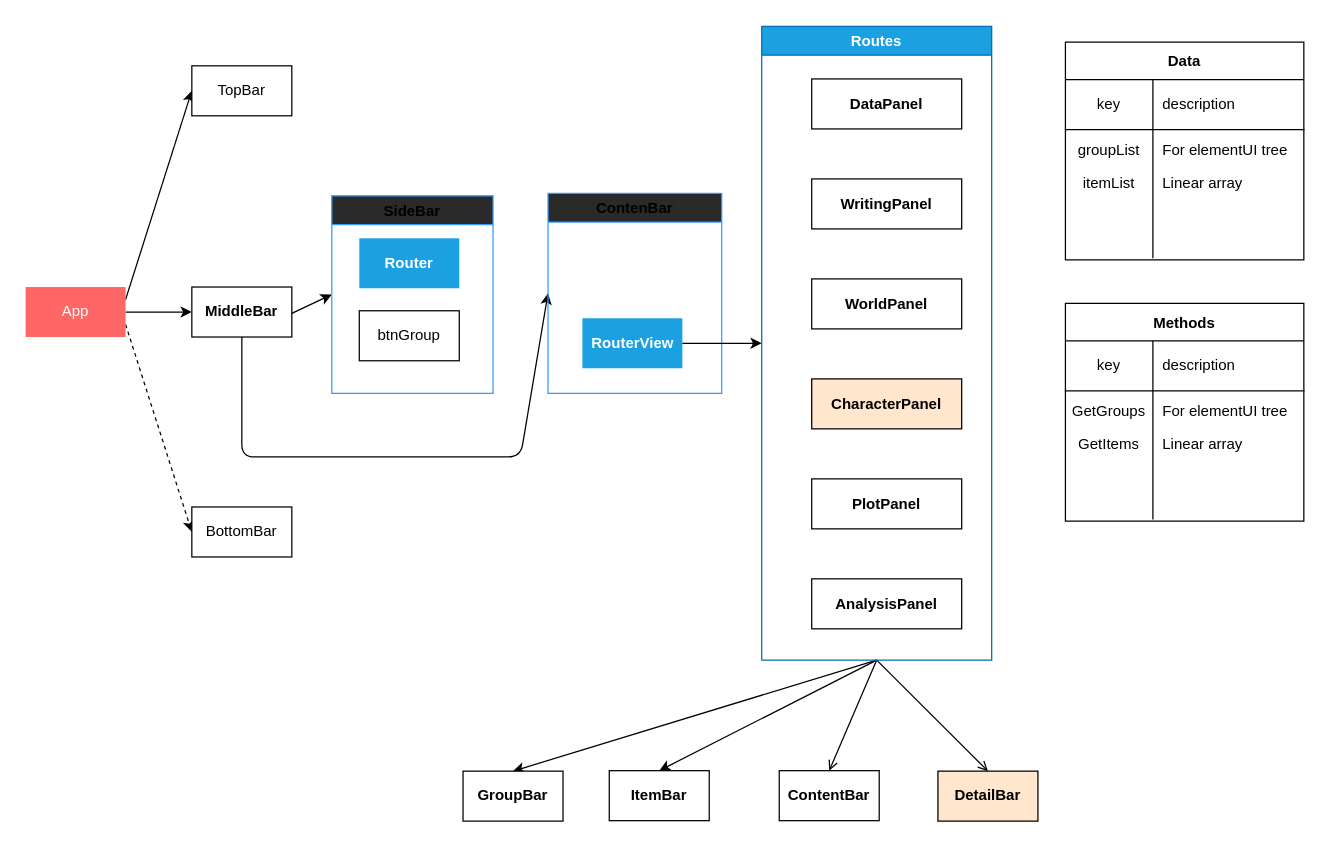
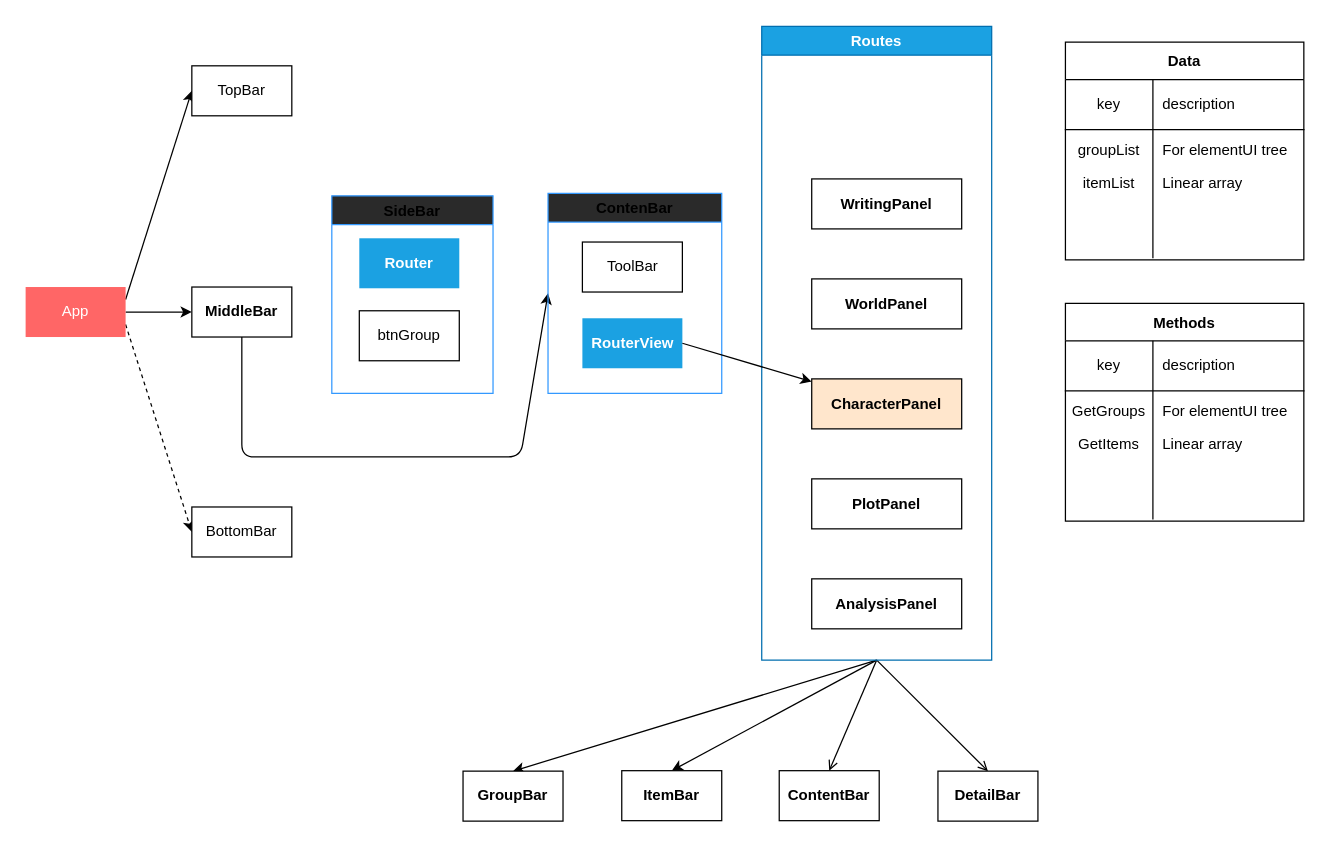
(887, 104) -> none
none -> (633, 267)
(307, 306) -> none
(718, 343) -> (743, 361)
(659, 796) -> (672, 796)
(988, 796) -> (988, 796)
